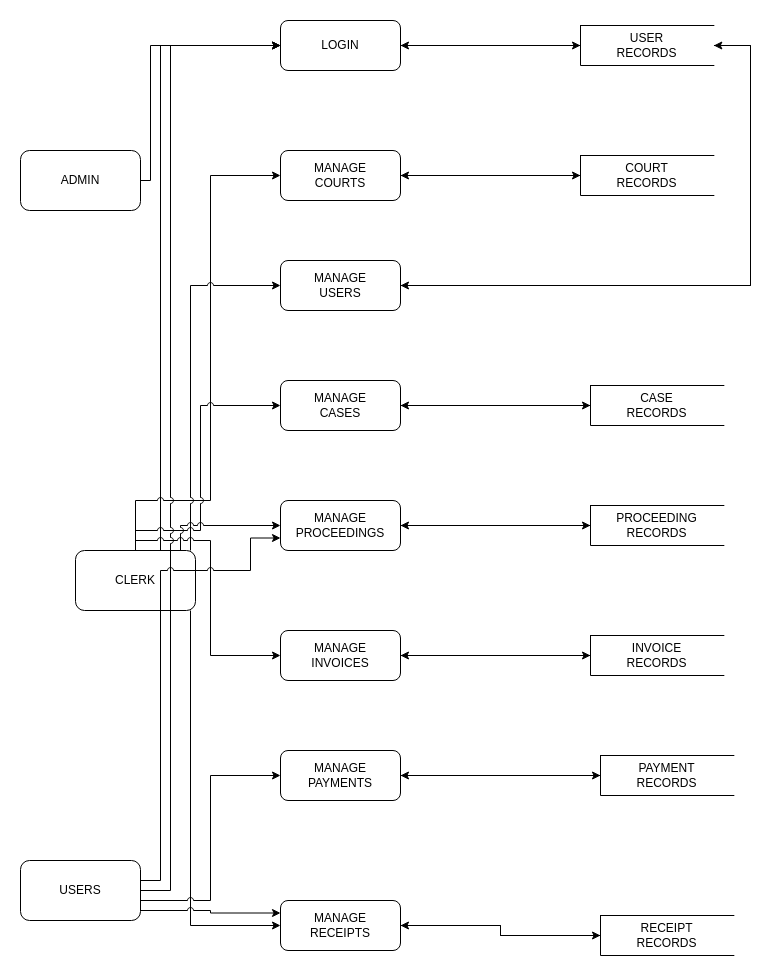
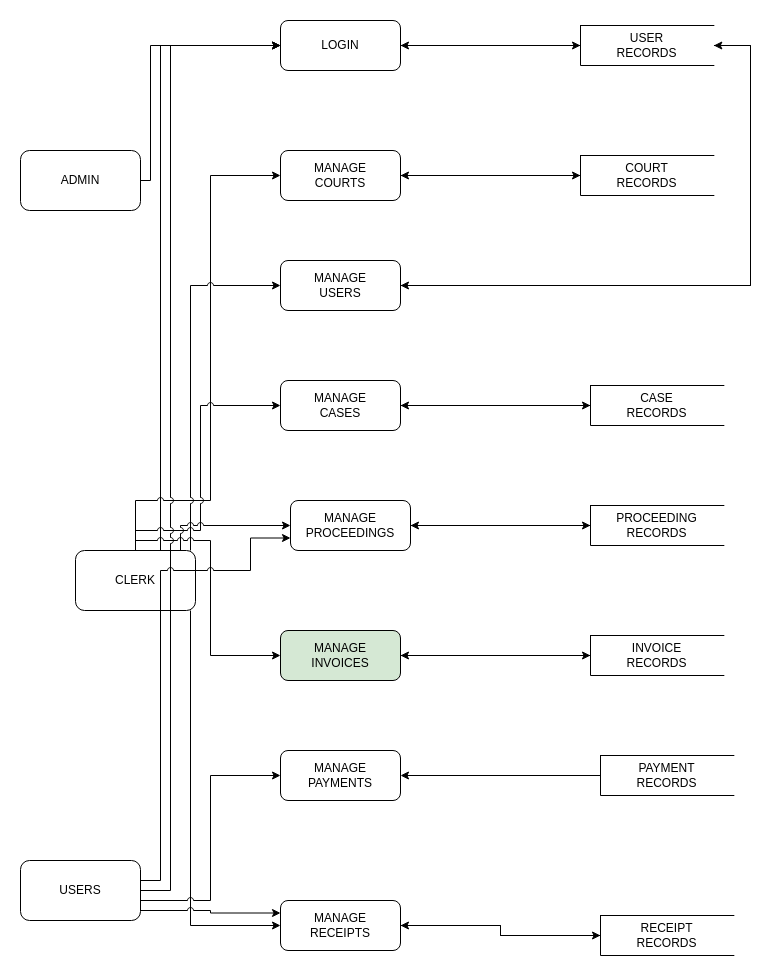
(341, 526) -> (351, 526)
(341, 656) -> (341, 656)
(402, 776) -> none
